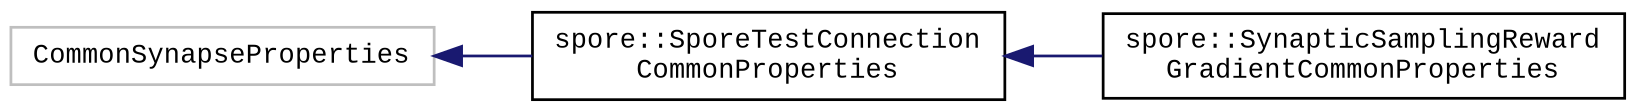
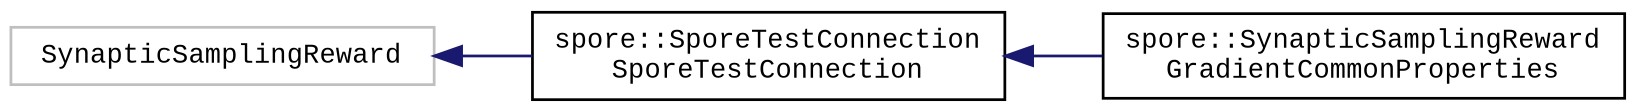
(223, 56) -> (223, 56)
(769, 56) -> (769, 56)
